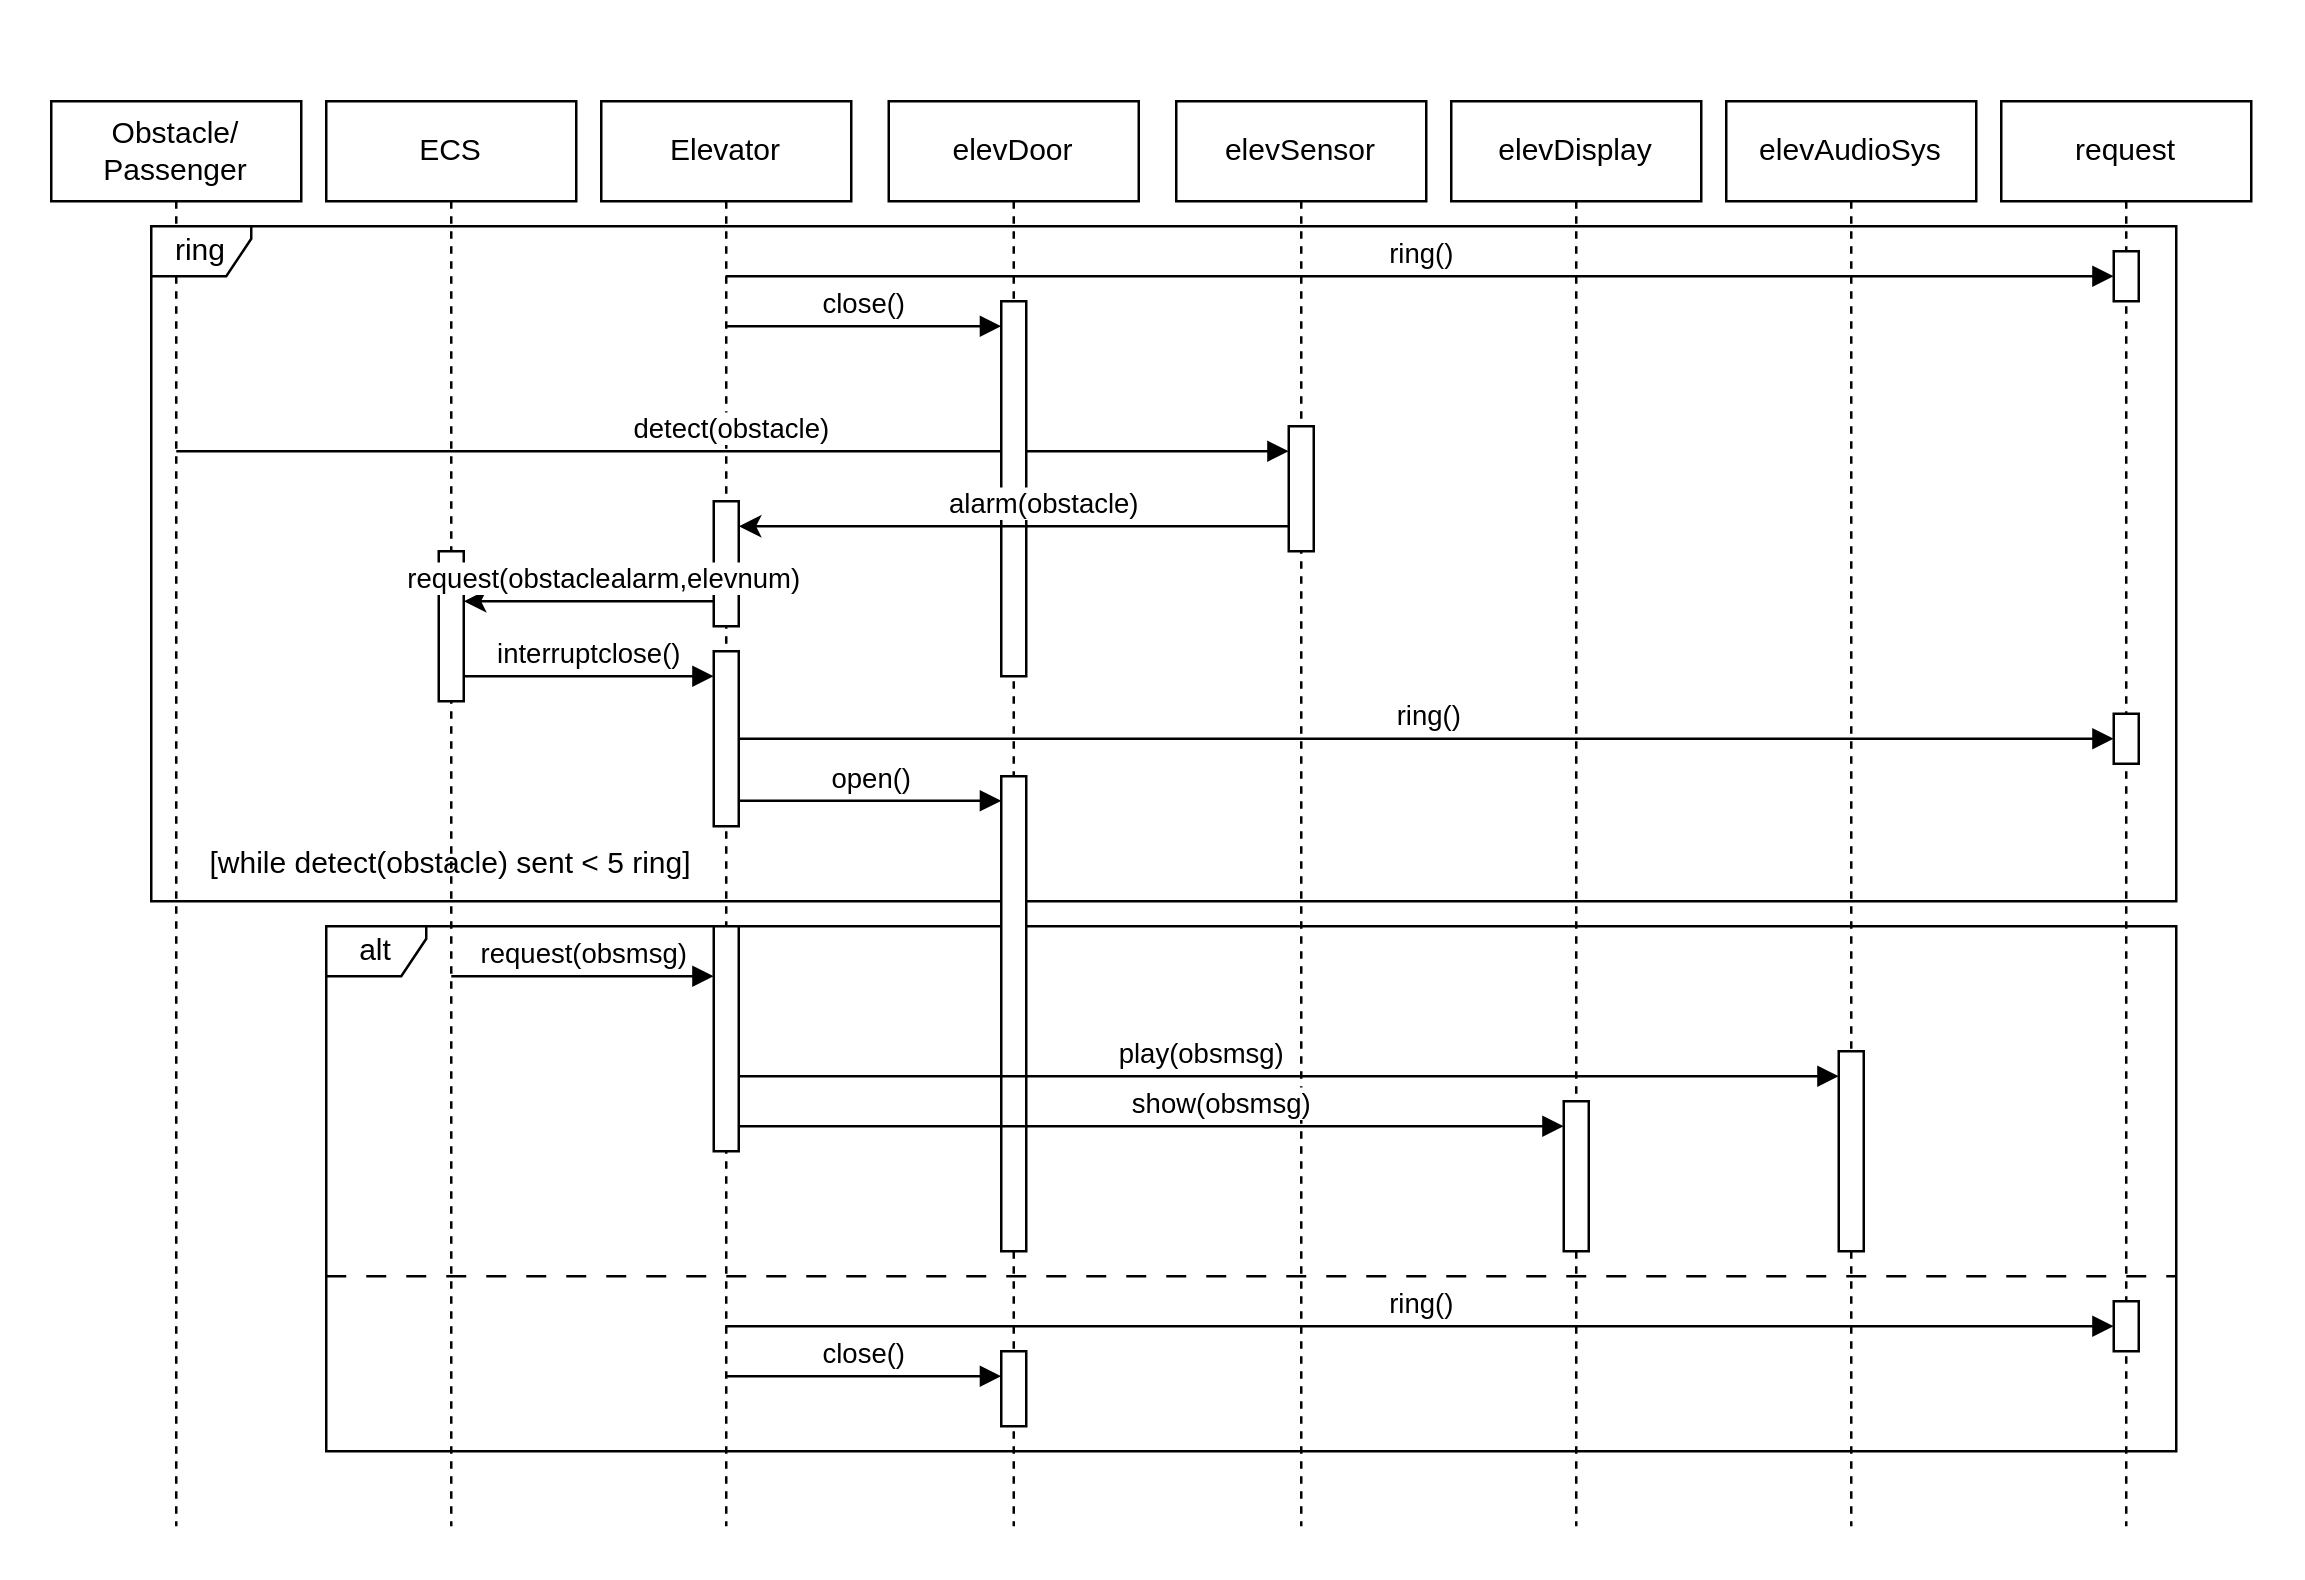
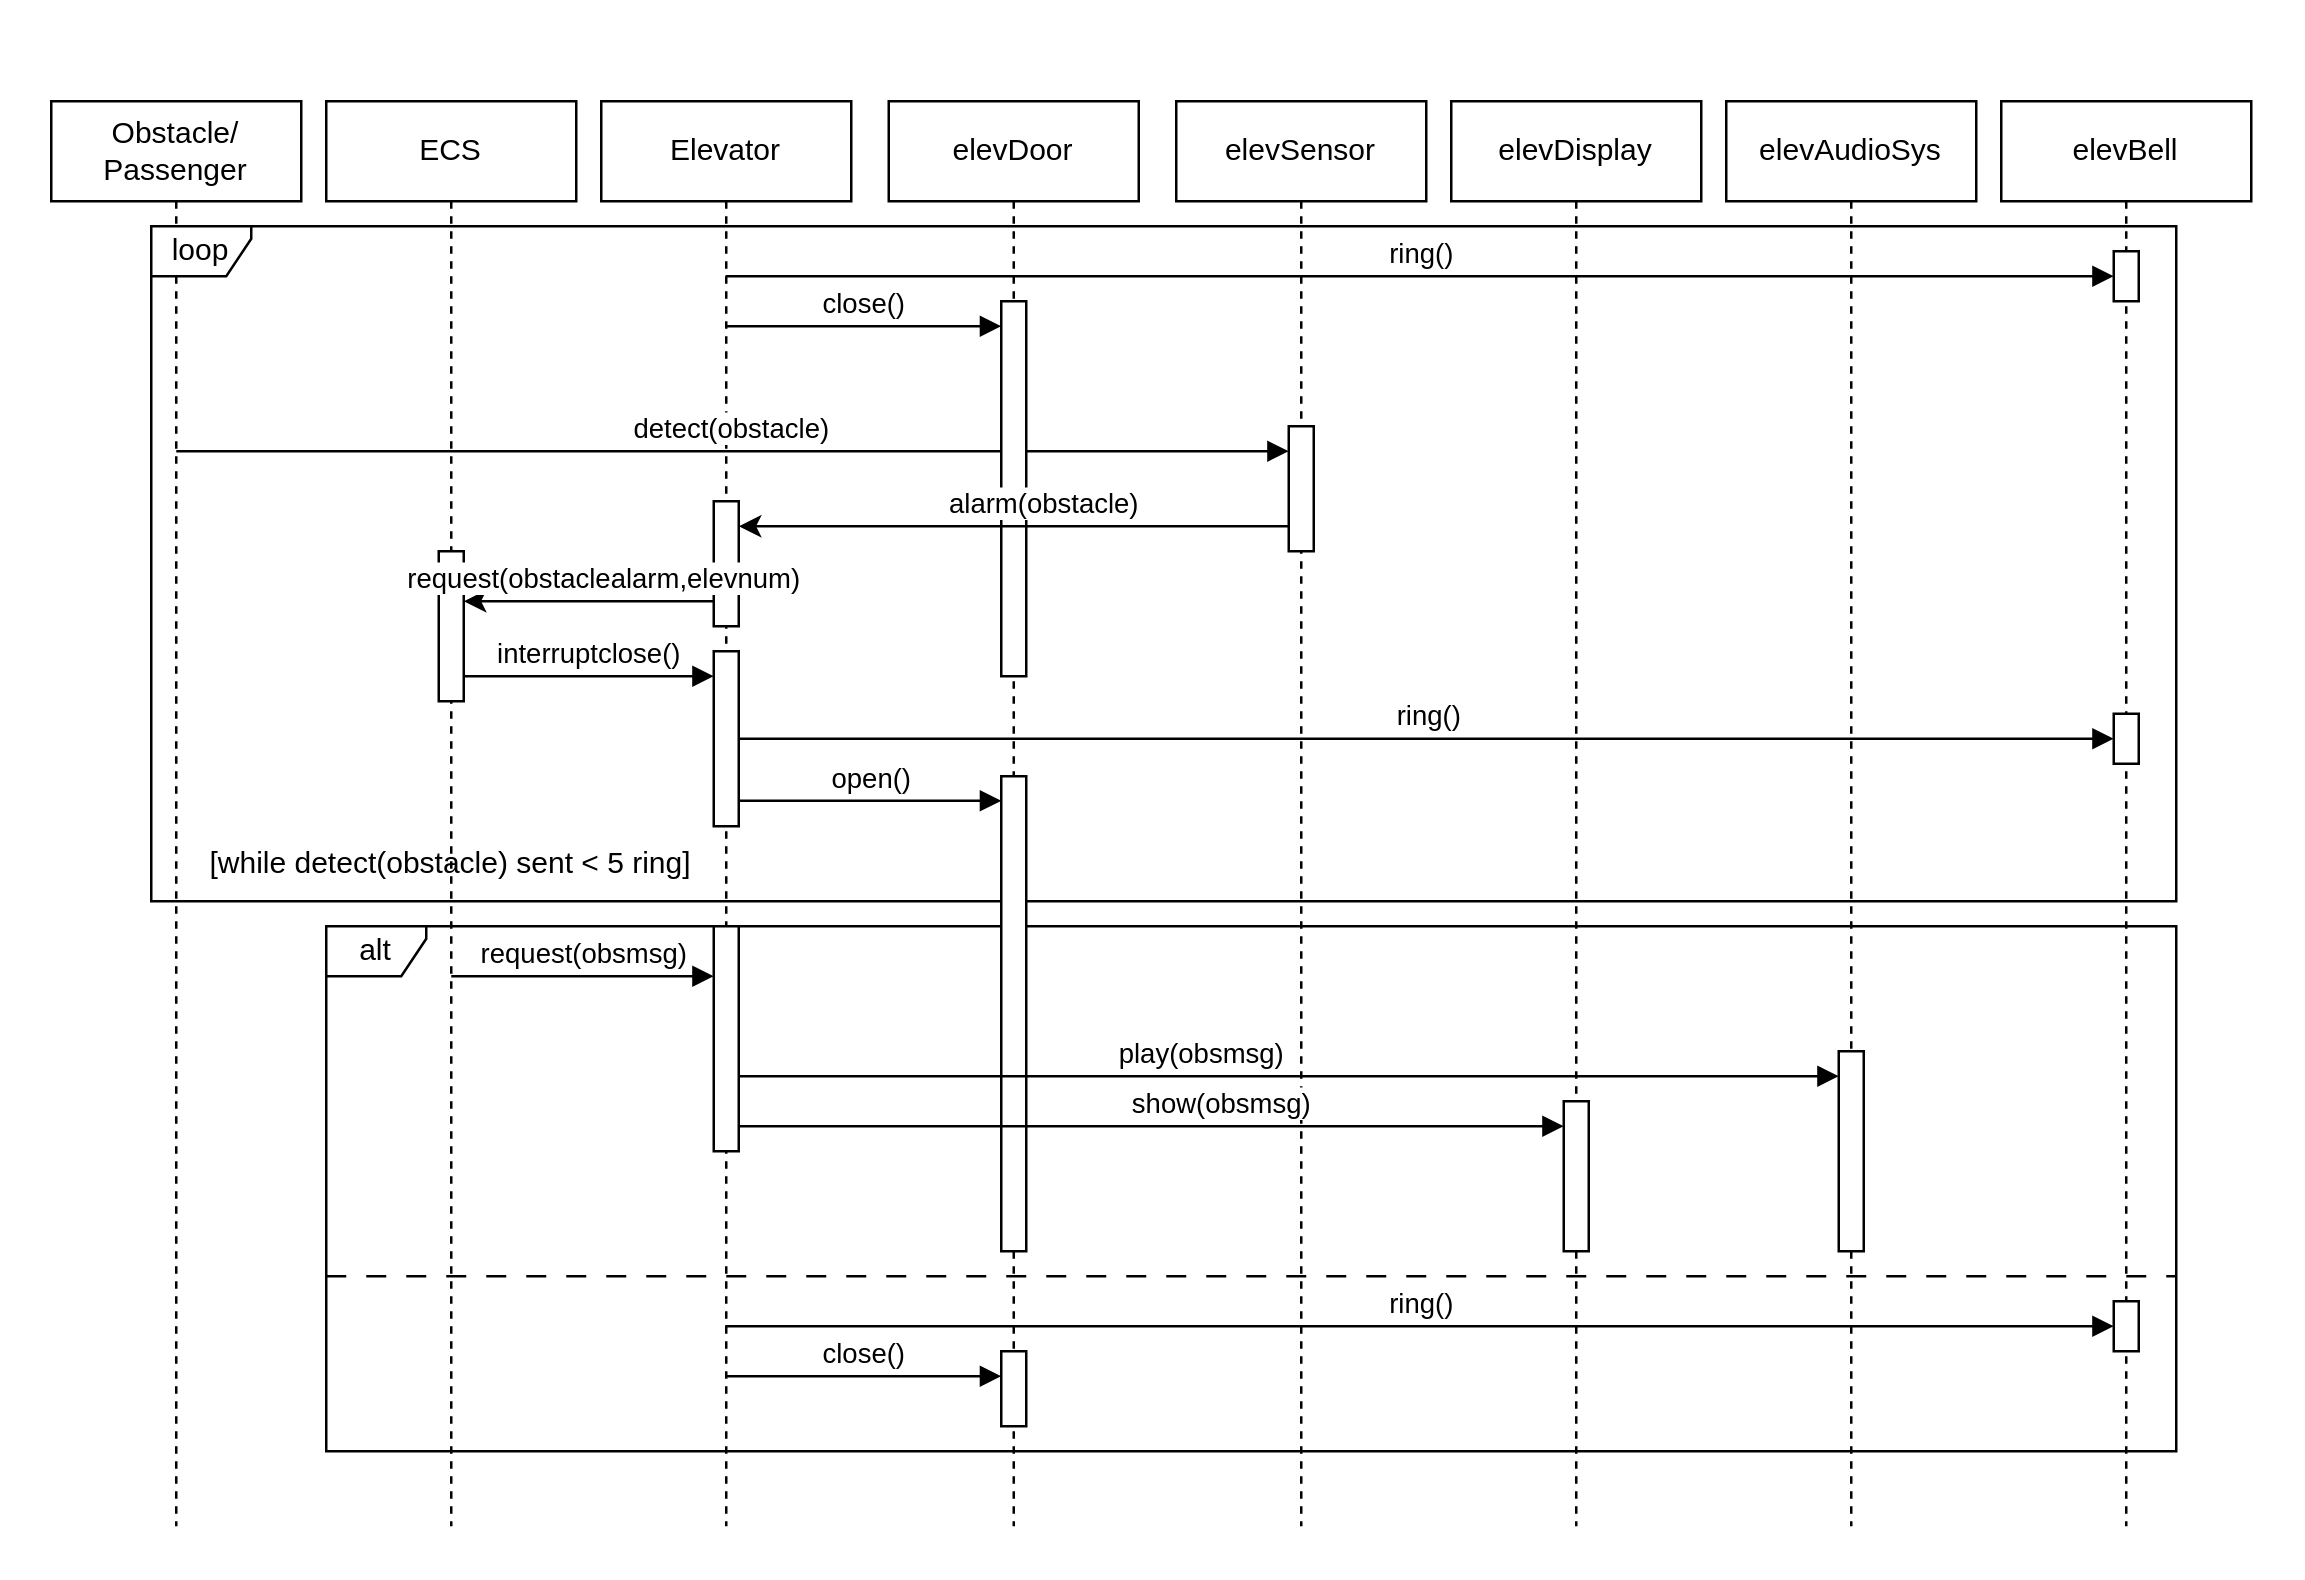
(2126, 151) -> (2126, 151)
(201, 251) -> (201, 251)
